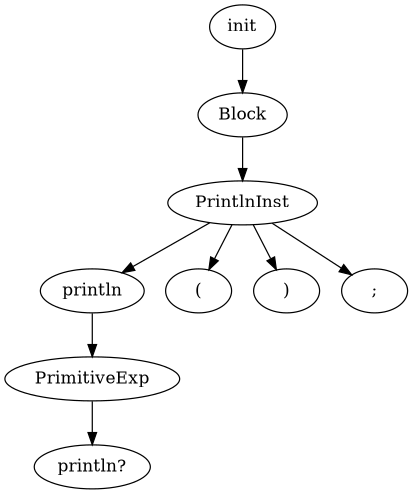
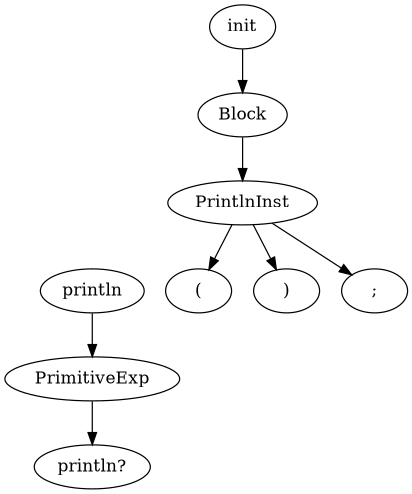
(171, 245) -> none
